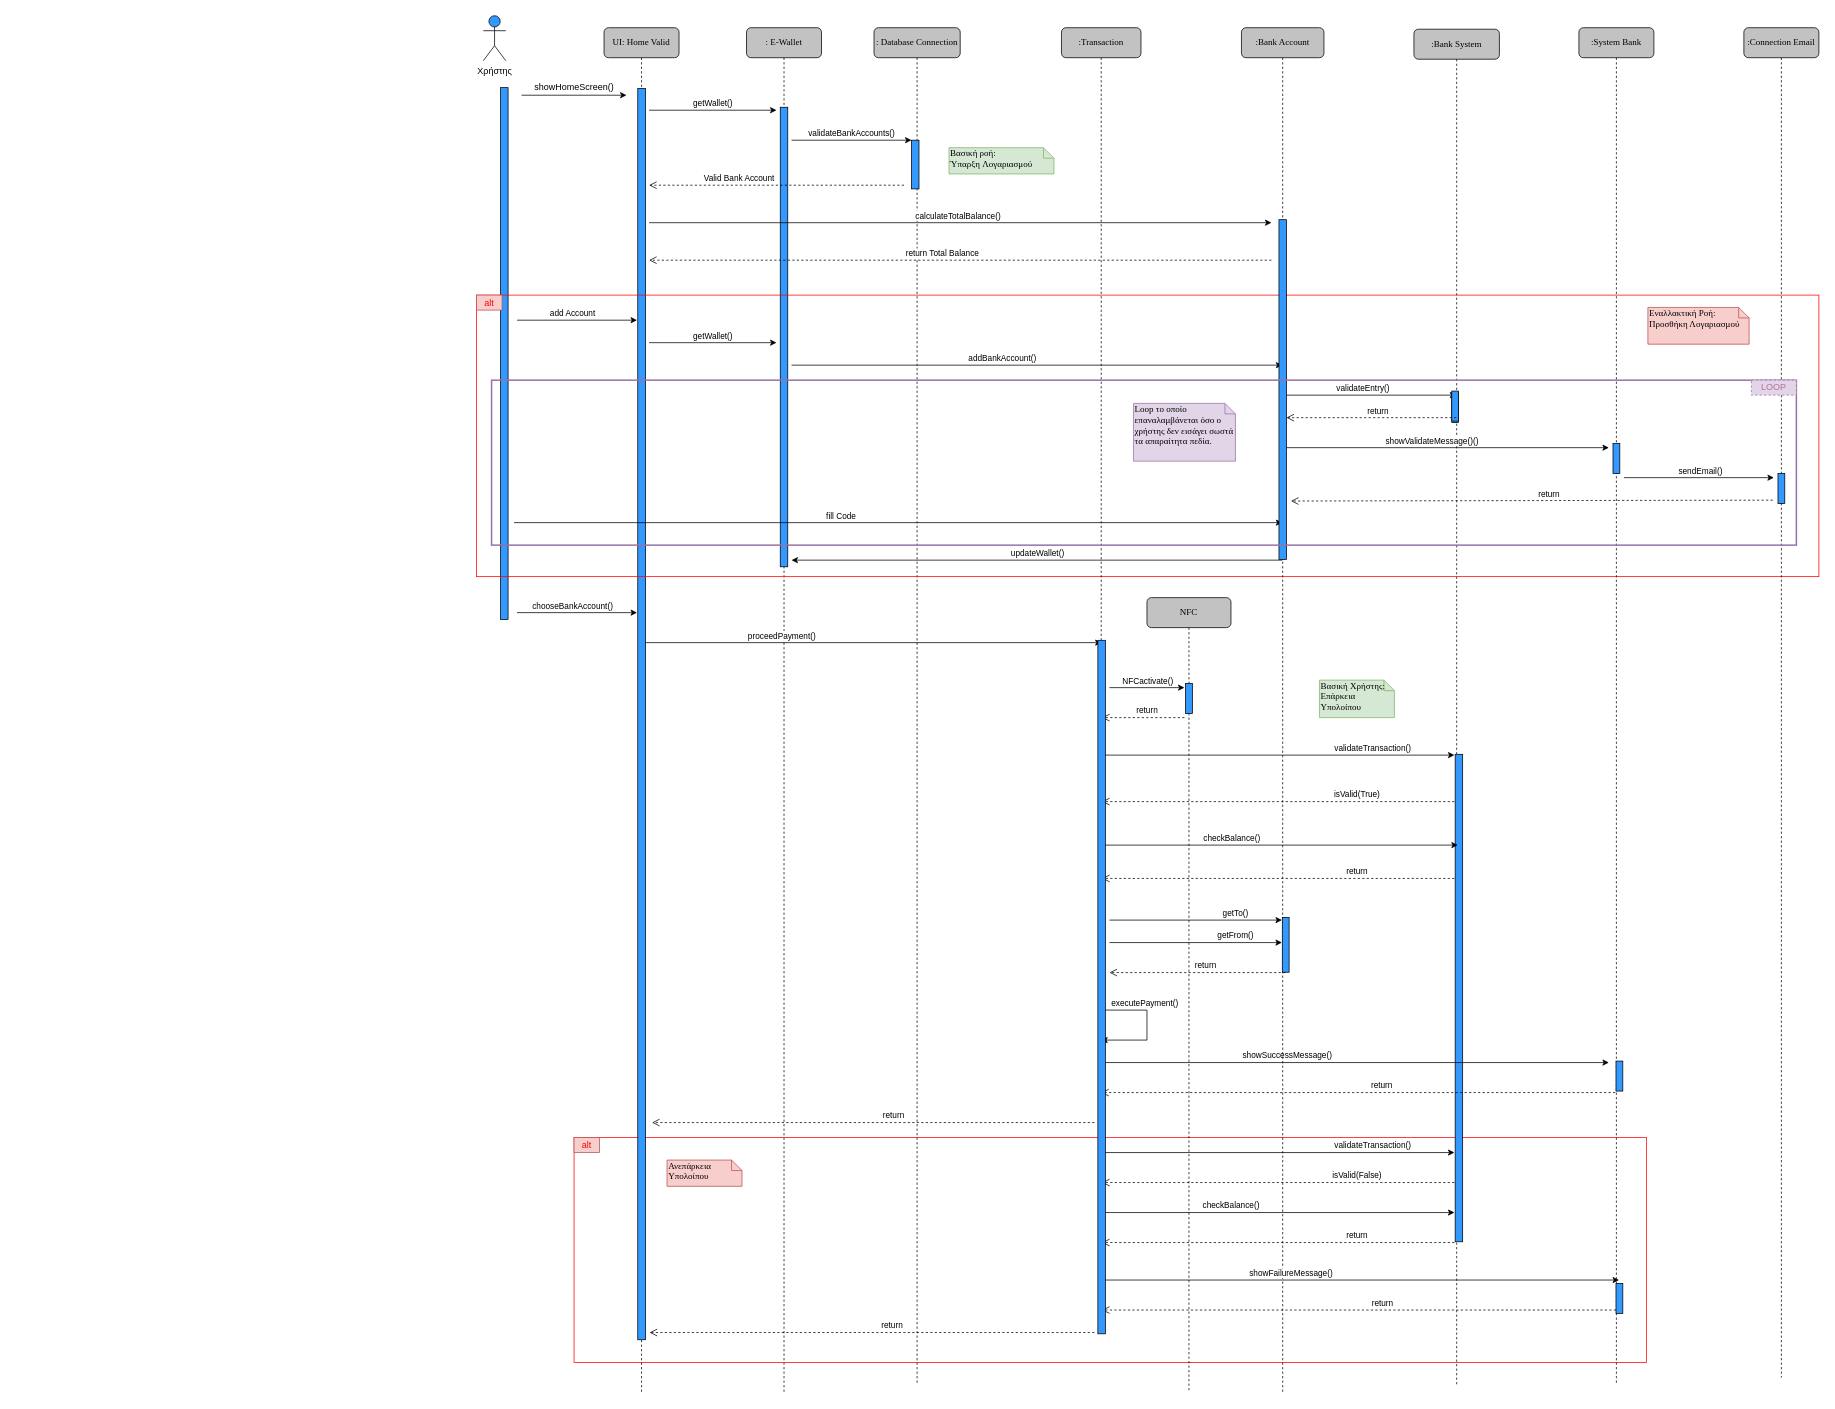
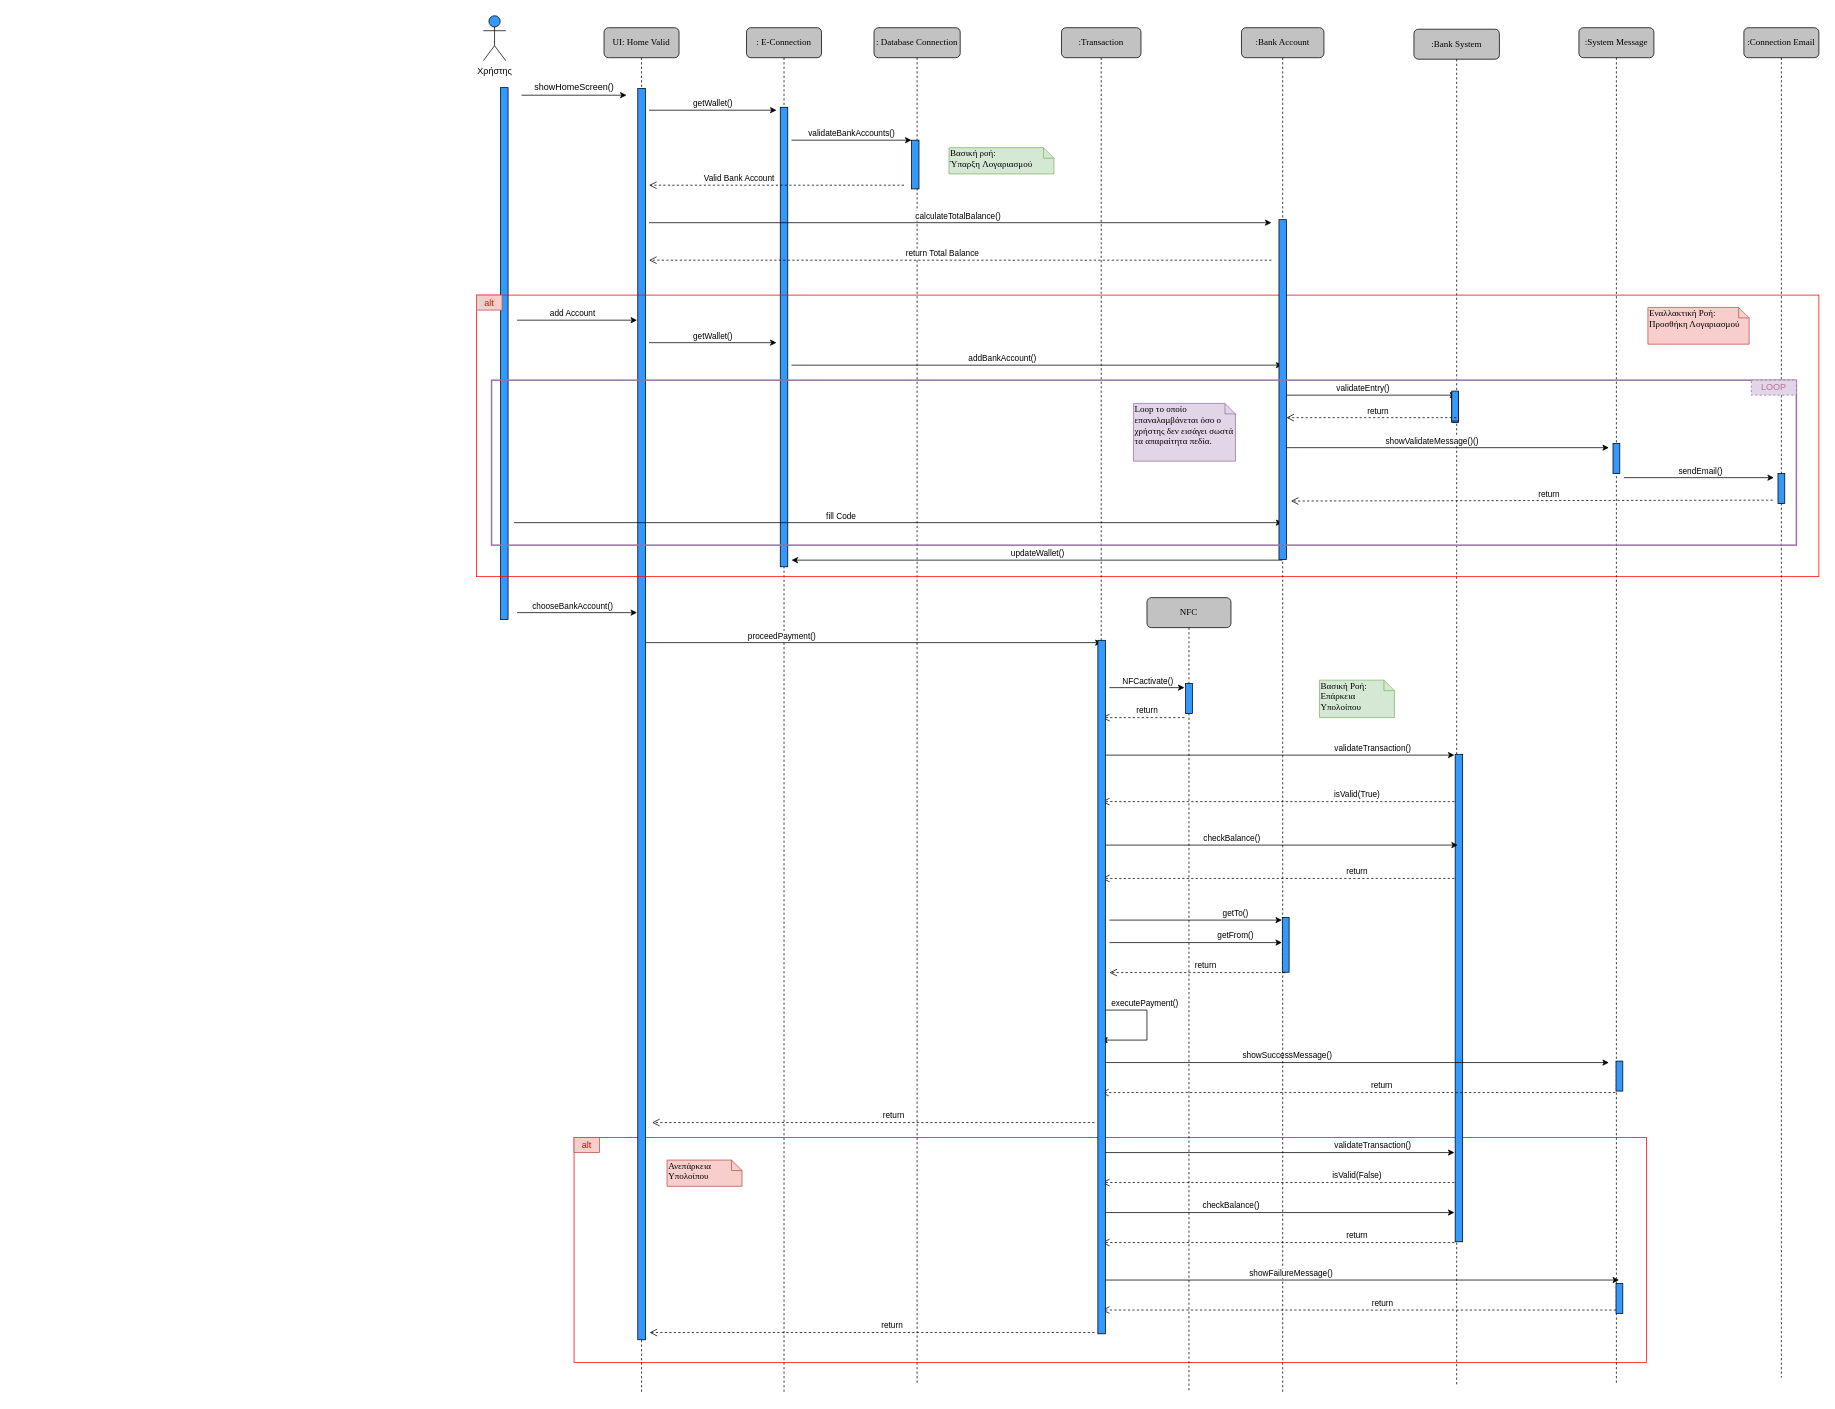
(784, 42) -> (784, 42)
(1617, 42) -> (1617, 42)
(1357, 697) -> (1347, 697)
